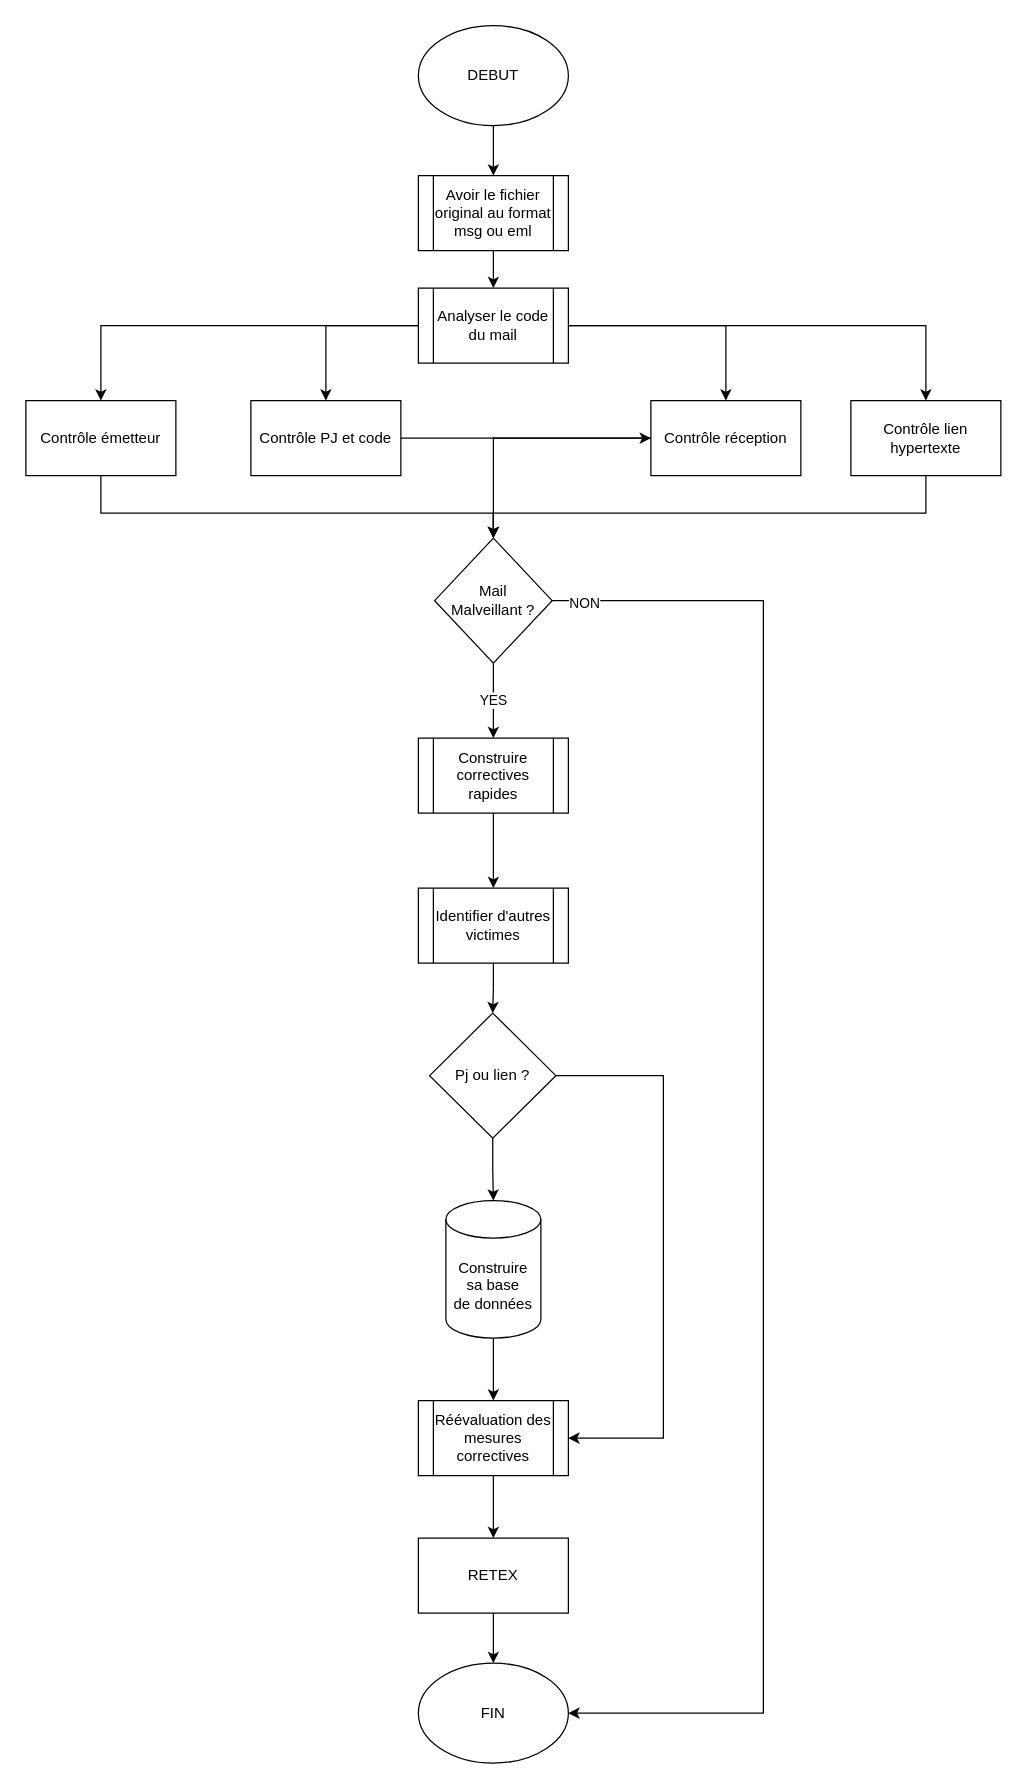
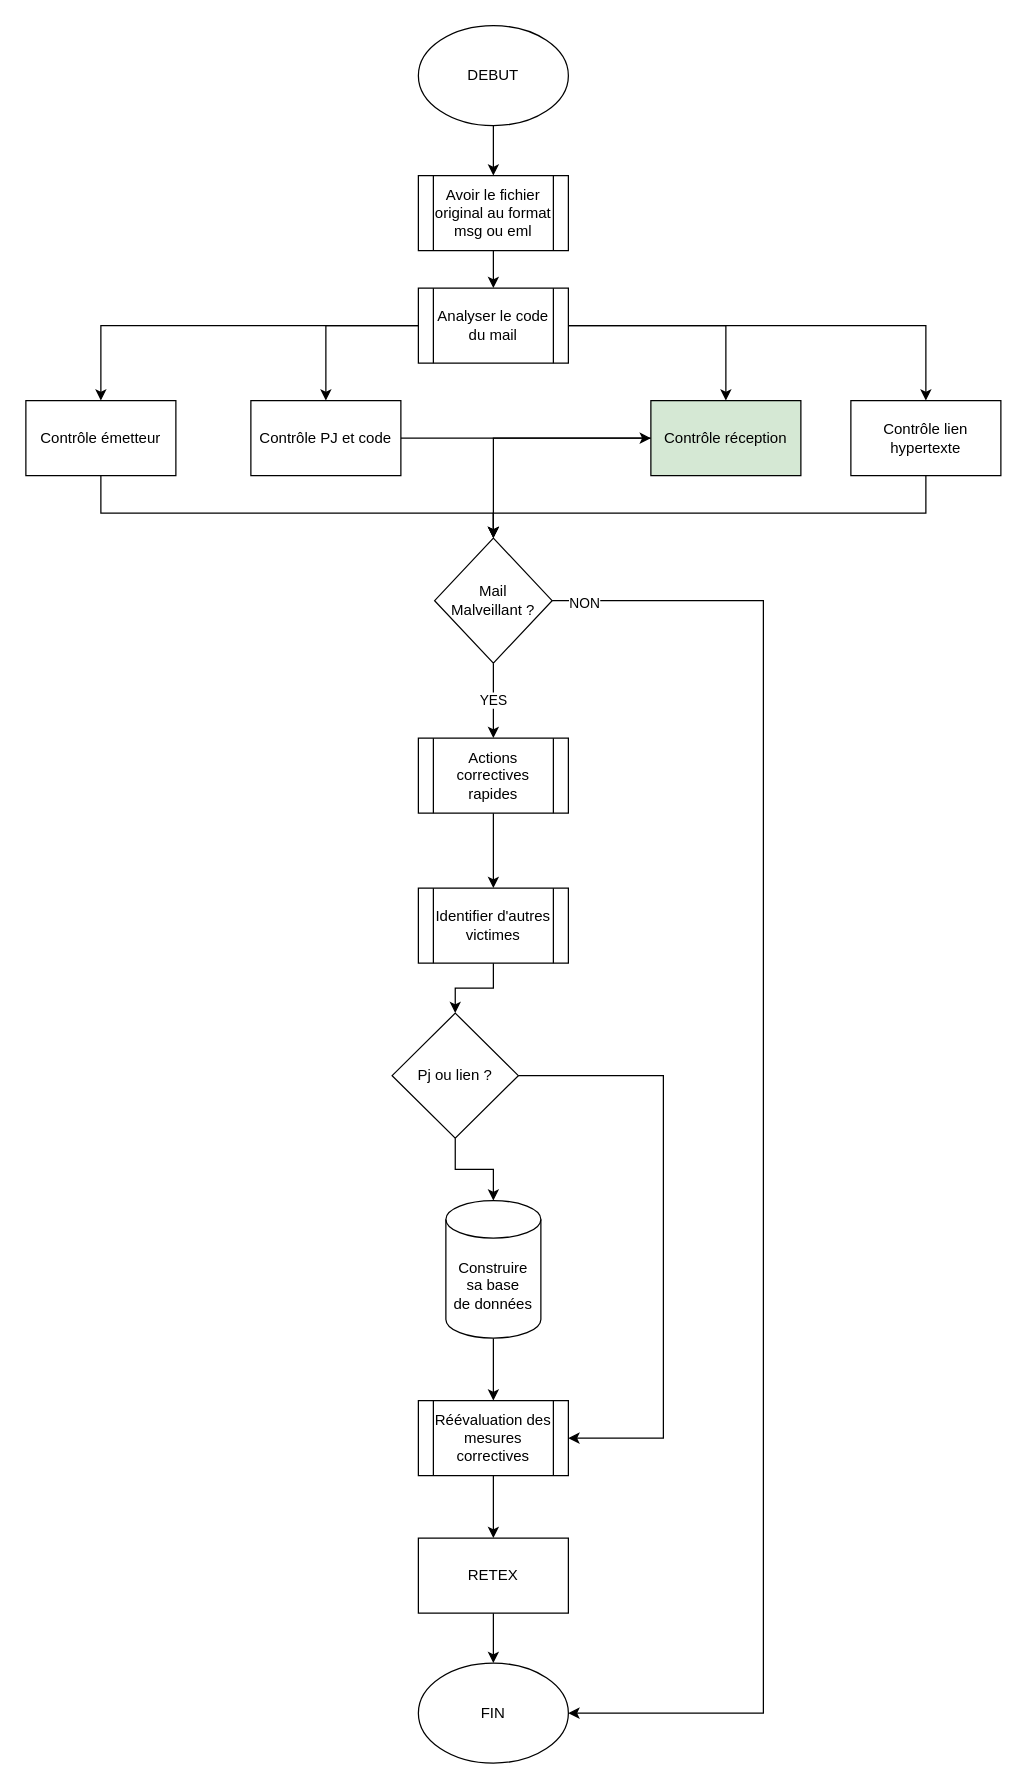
(726, 438) -> (726, 438)
(493, 776) -> (493, 776)
(493, 1076) -> (455, 1076)
